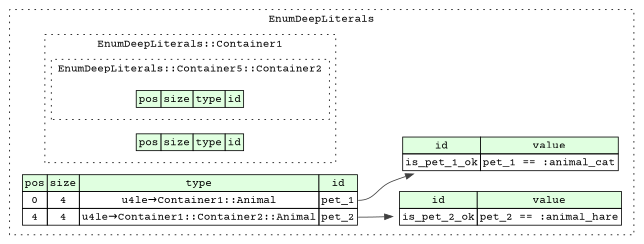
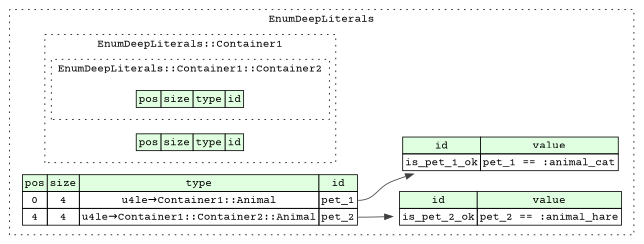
(190, 69) -> (190, 69)
